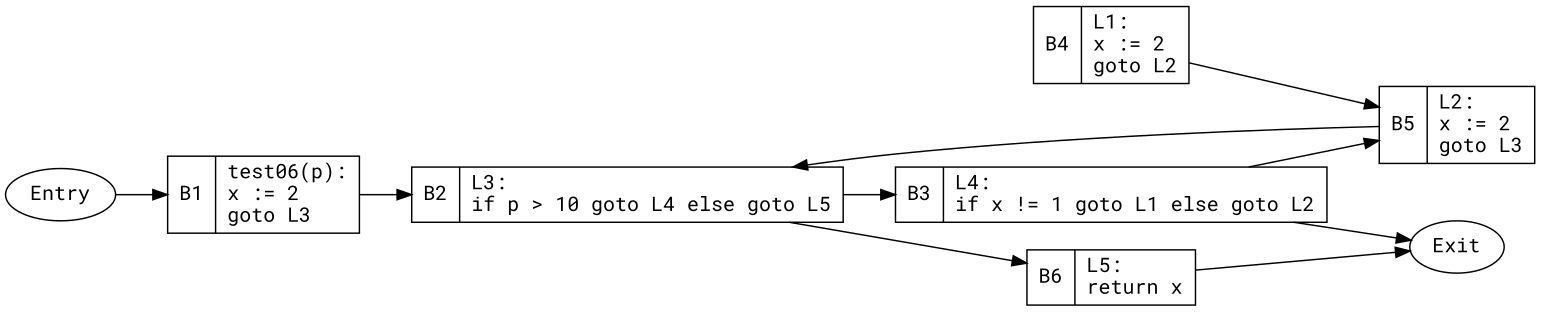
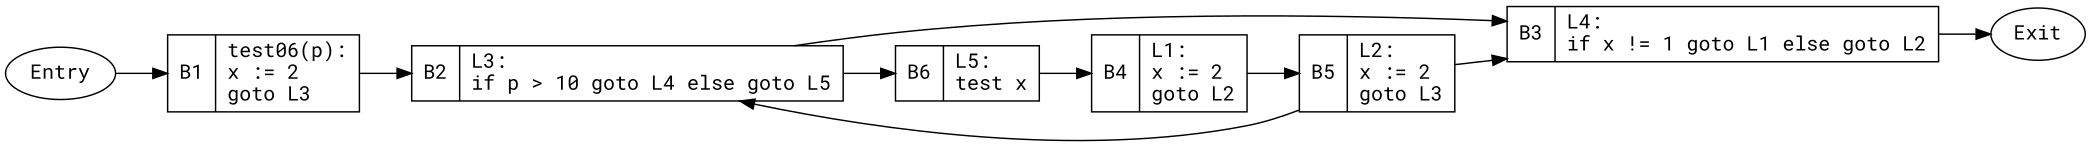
(1307, 155) -> (1474, 62)
(1295, 261) -> (1058, 73)
(1135, 288) -> (991, 84)
